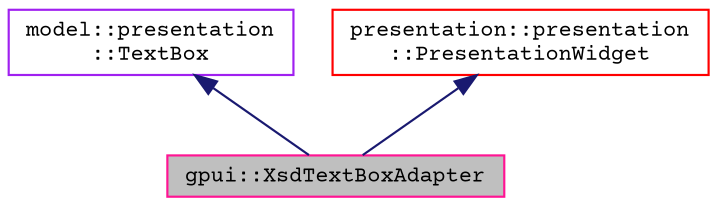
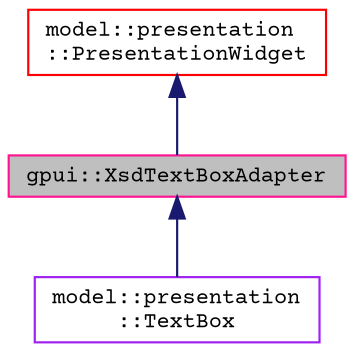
(521, 42) -> (177, 42)
(261, 122) -> (177, 248)
